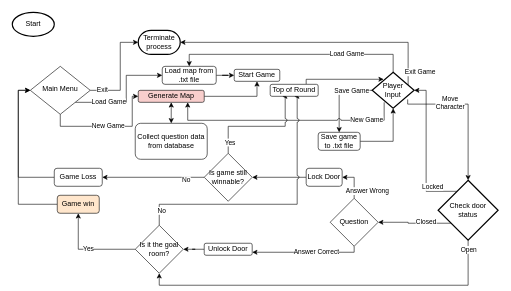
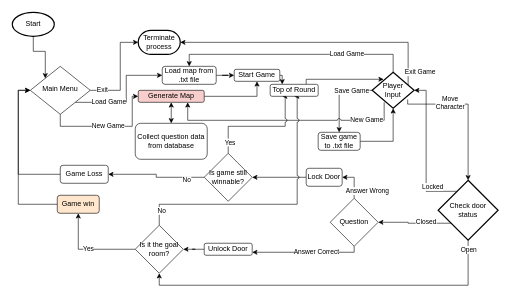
none -> (35, 51)
none -> (282, 76)
(78, 177) -> (84, 174)
